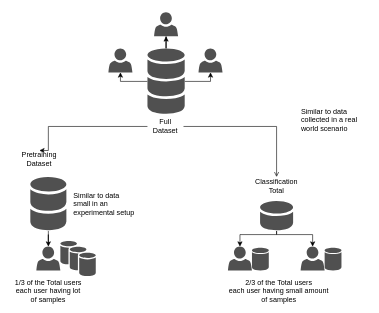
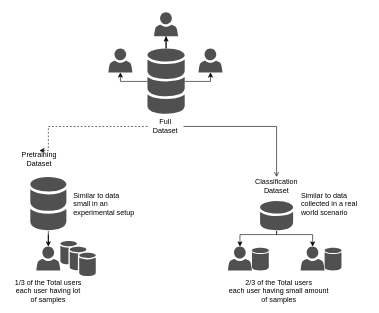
(333, 120) -> (333, 204)
(83, 126) -> (83, 126)
(276, 186) -> (276, 186)
